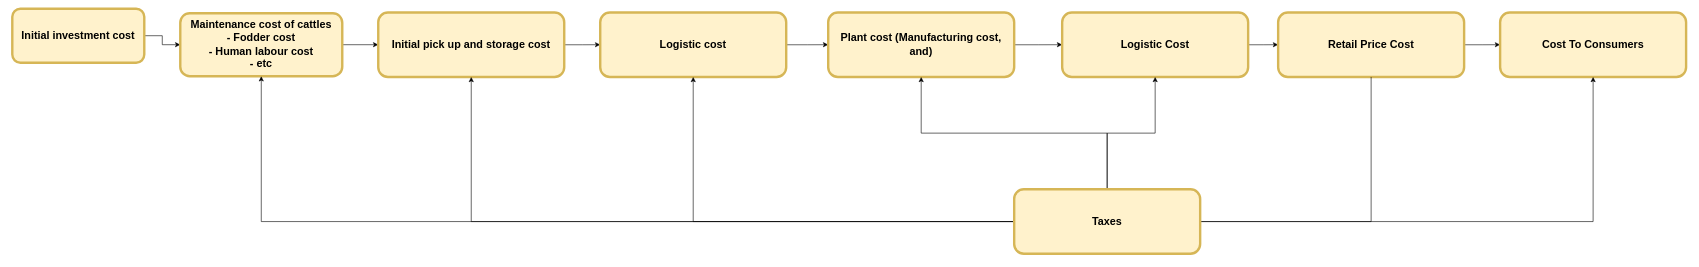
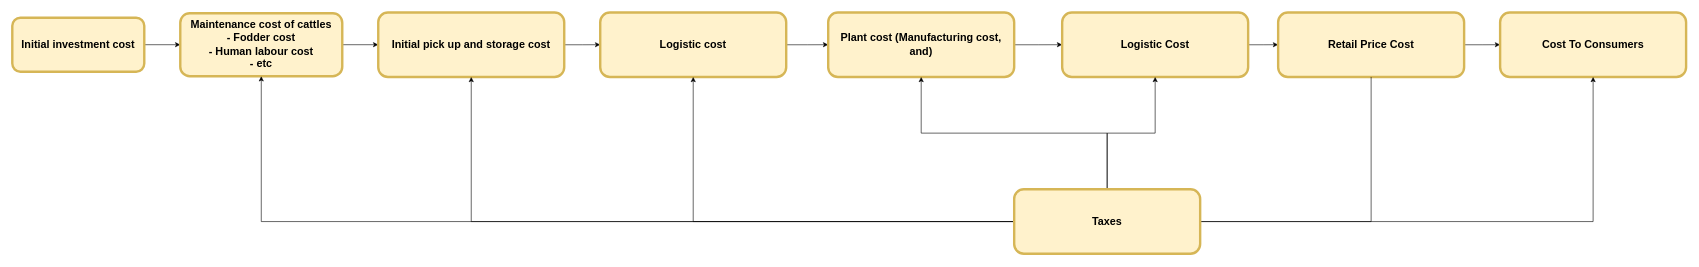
(78, 36) -> (78, 45)
